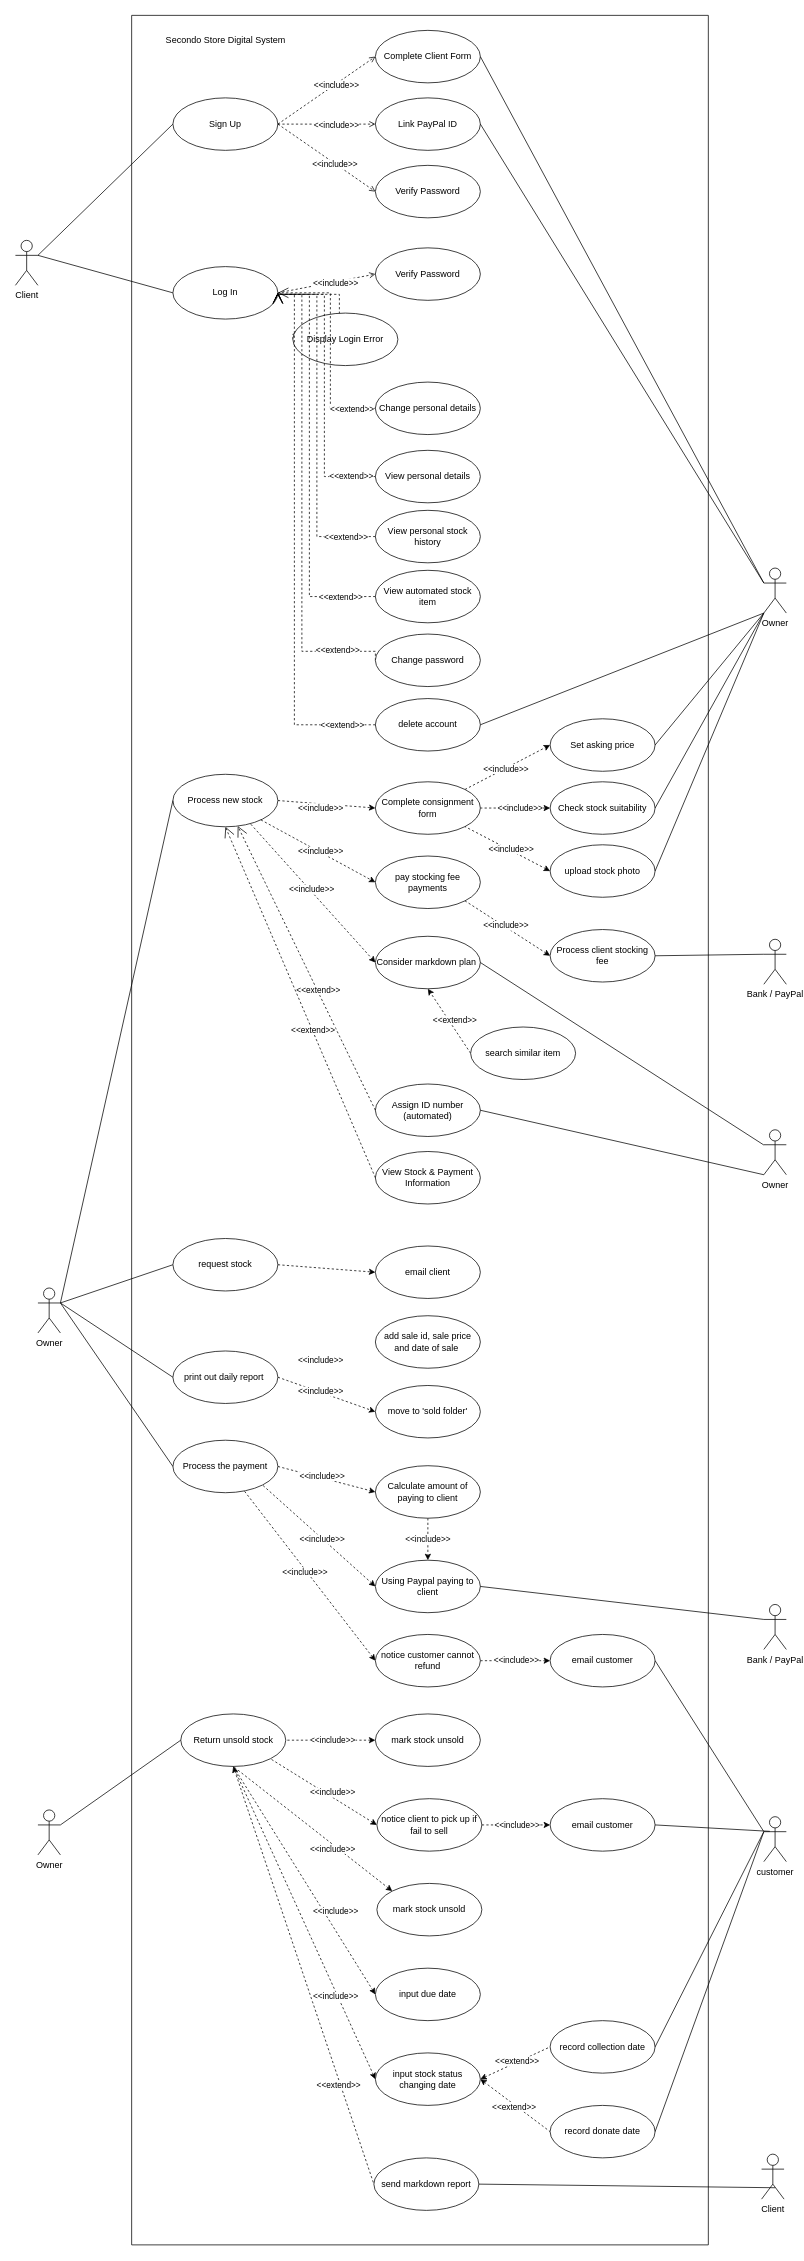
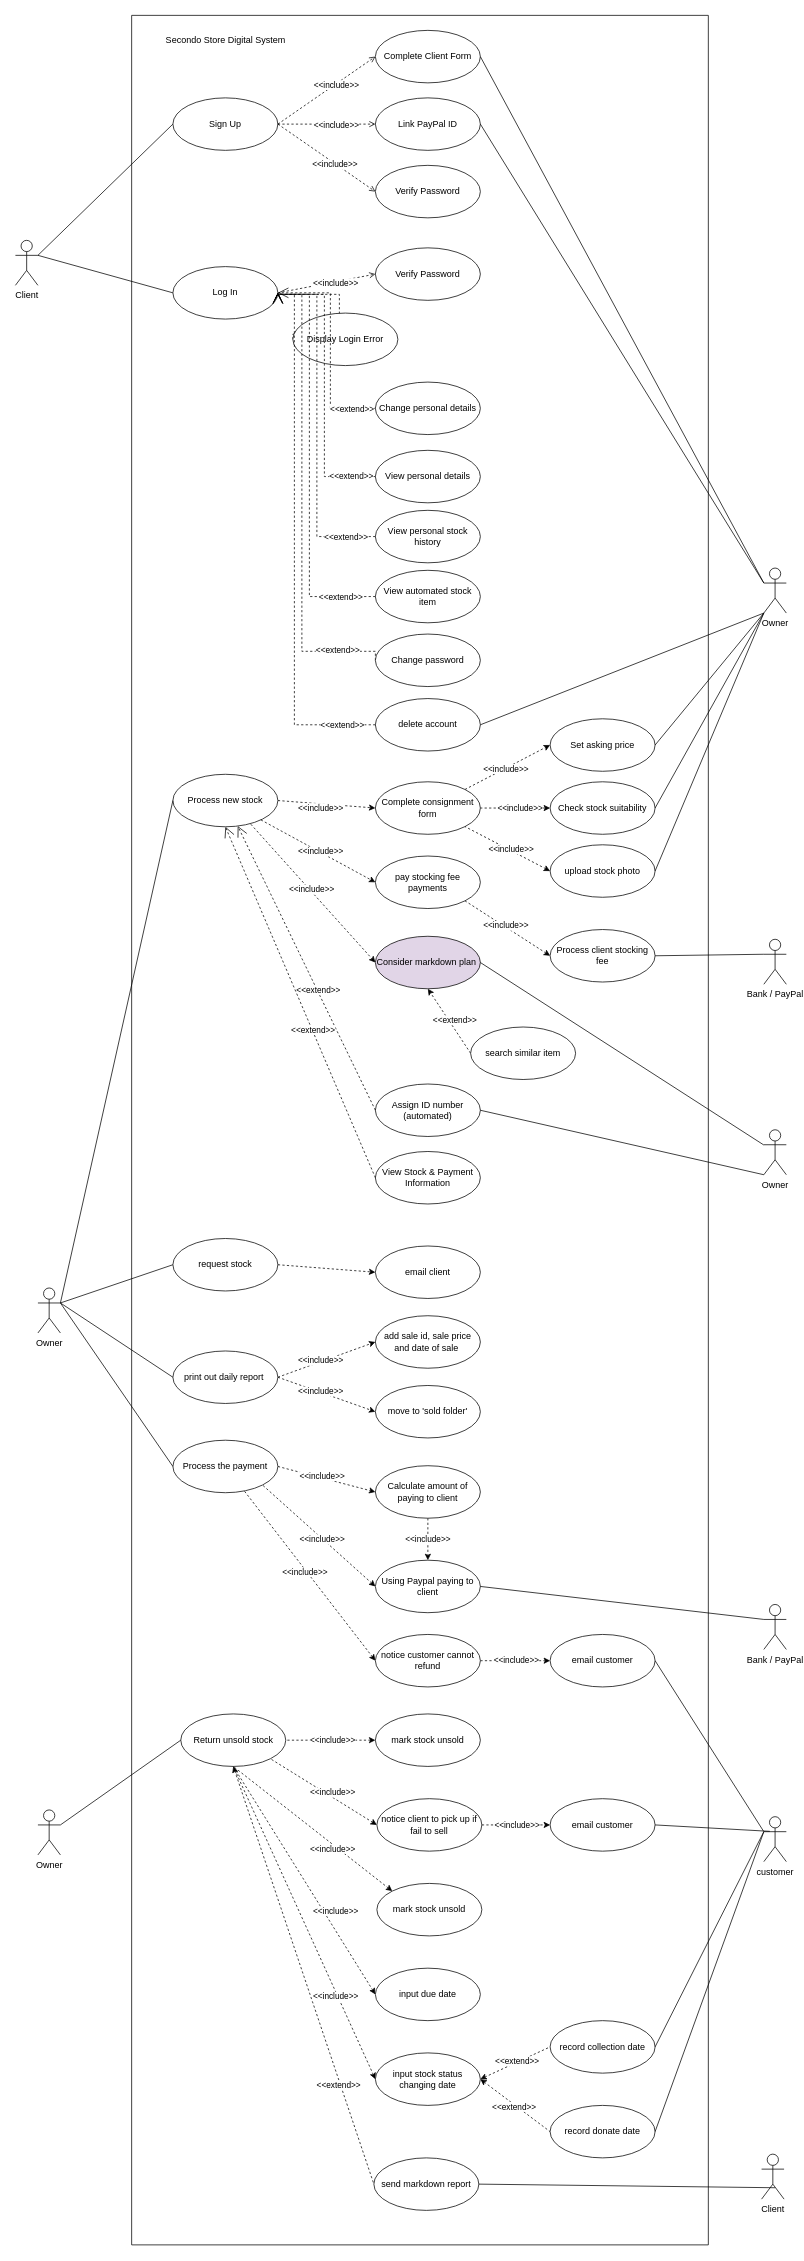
(428, 963) -> (428, 963)
none -> (353, 1350)
